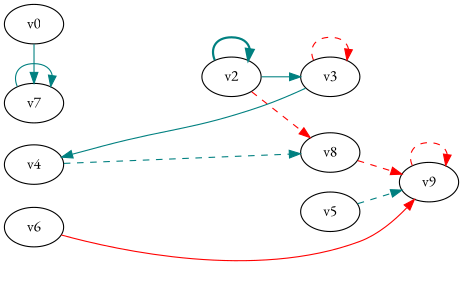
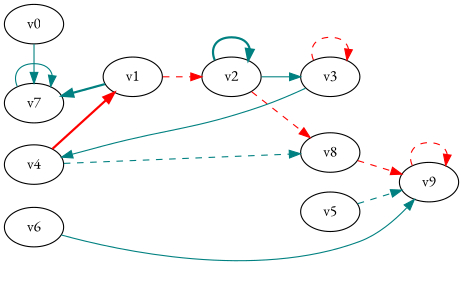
none -> (133, 77)
(240, 261) -> (240, 261)
